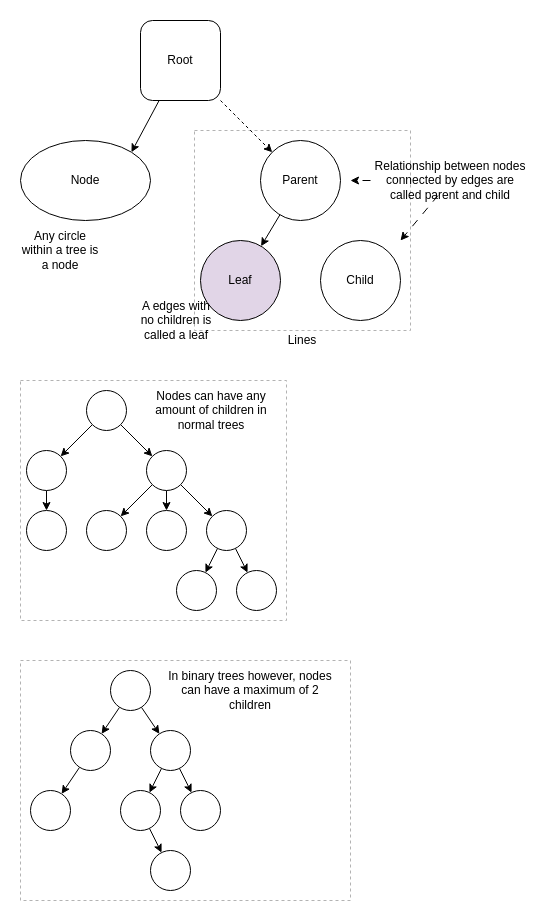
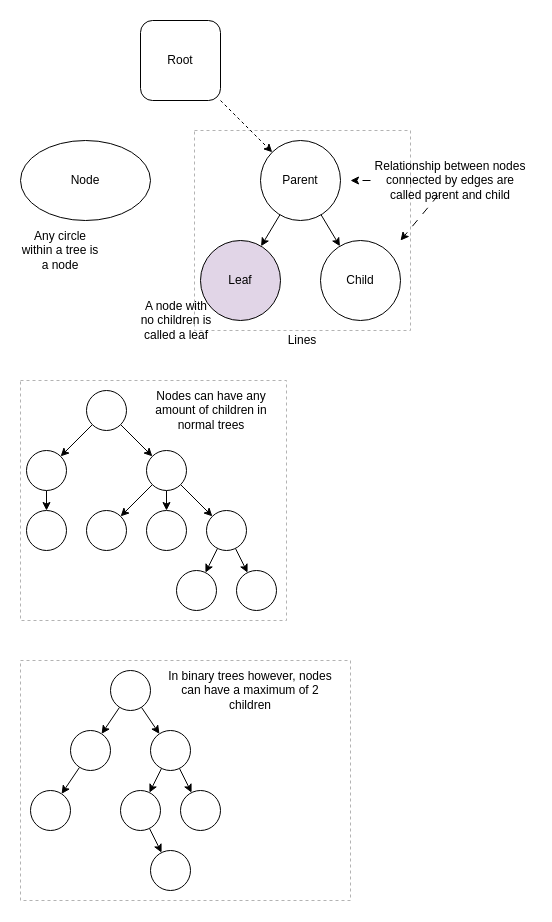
(147, 124) -> none
none -> (329, 228)
(177, 321) -> (177, 321)
